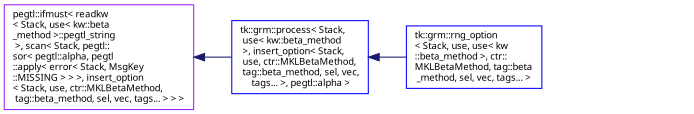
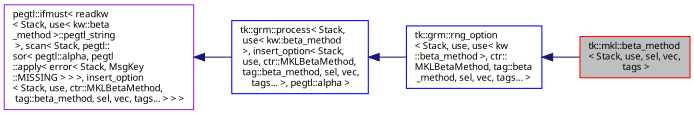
none -> (635, 57)
